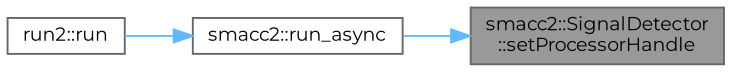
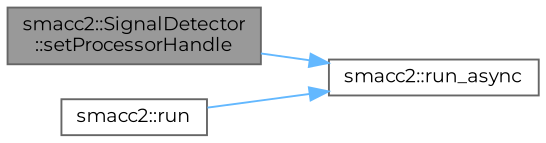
(66, 36) -> (134, 117)
(427, 36) -> (285, 57)
